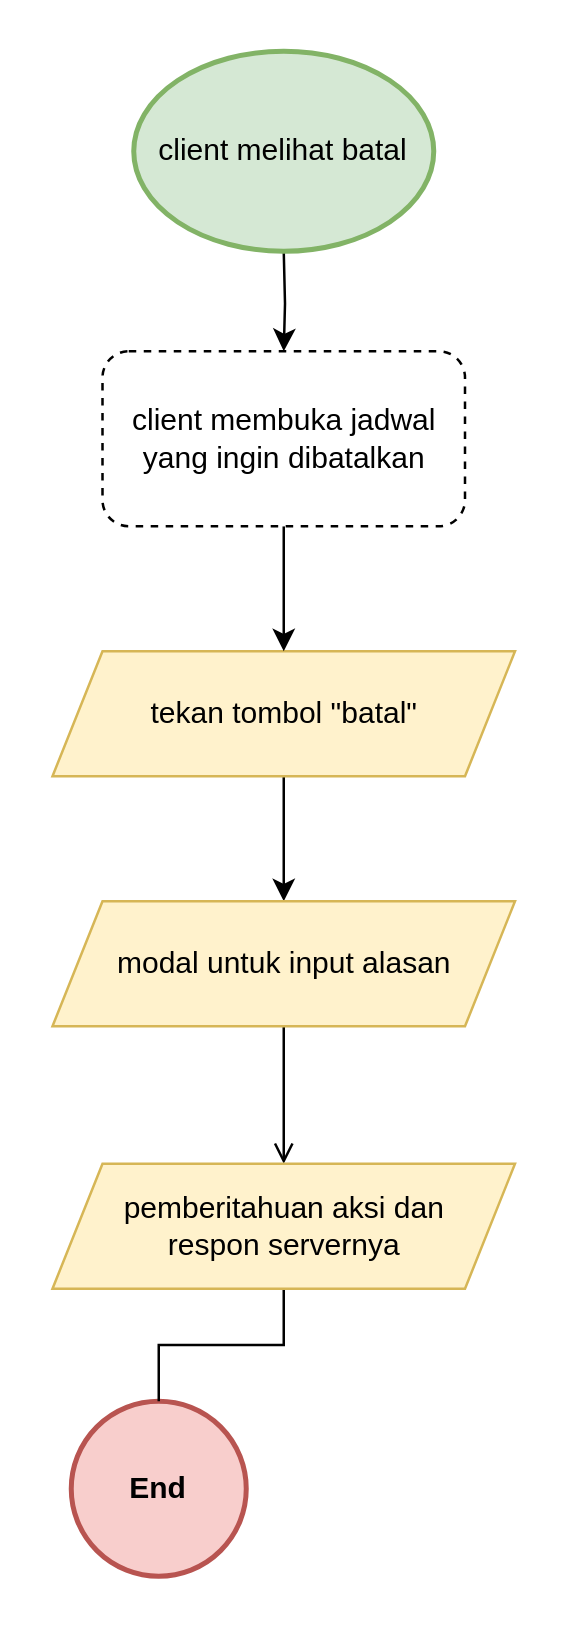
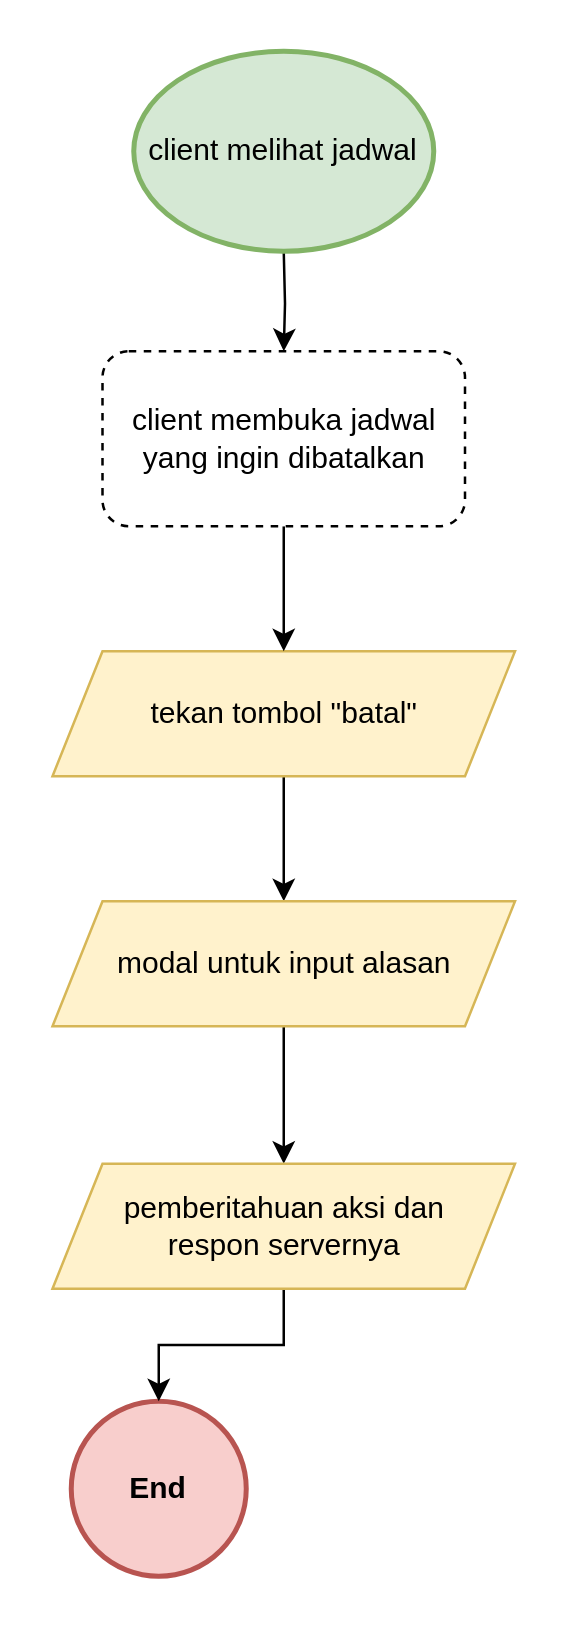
(284, 151) -> (284, 151)
(284, 1149) -> (284, 1145)
(159, 1391) -> (159, 1383)
